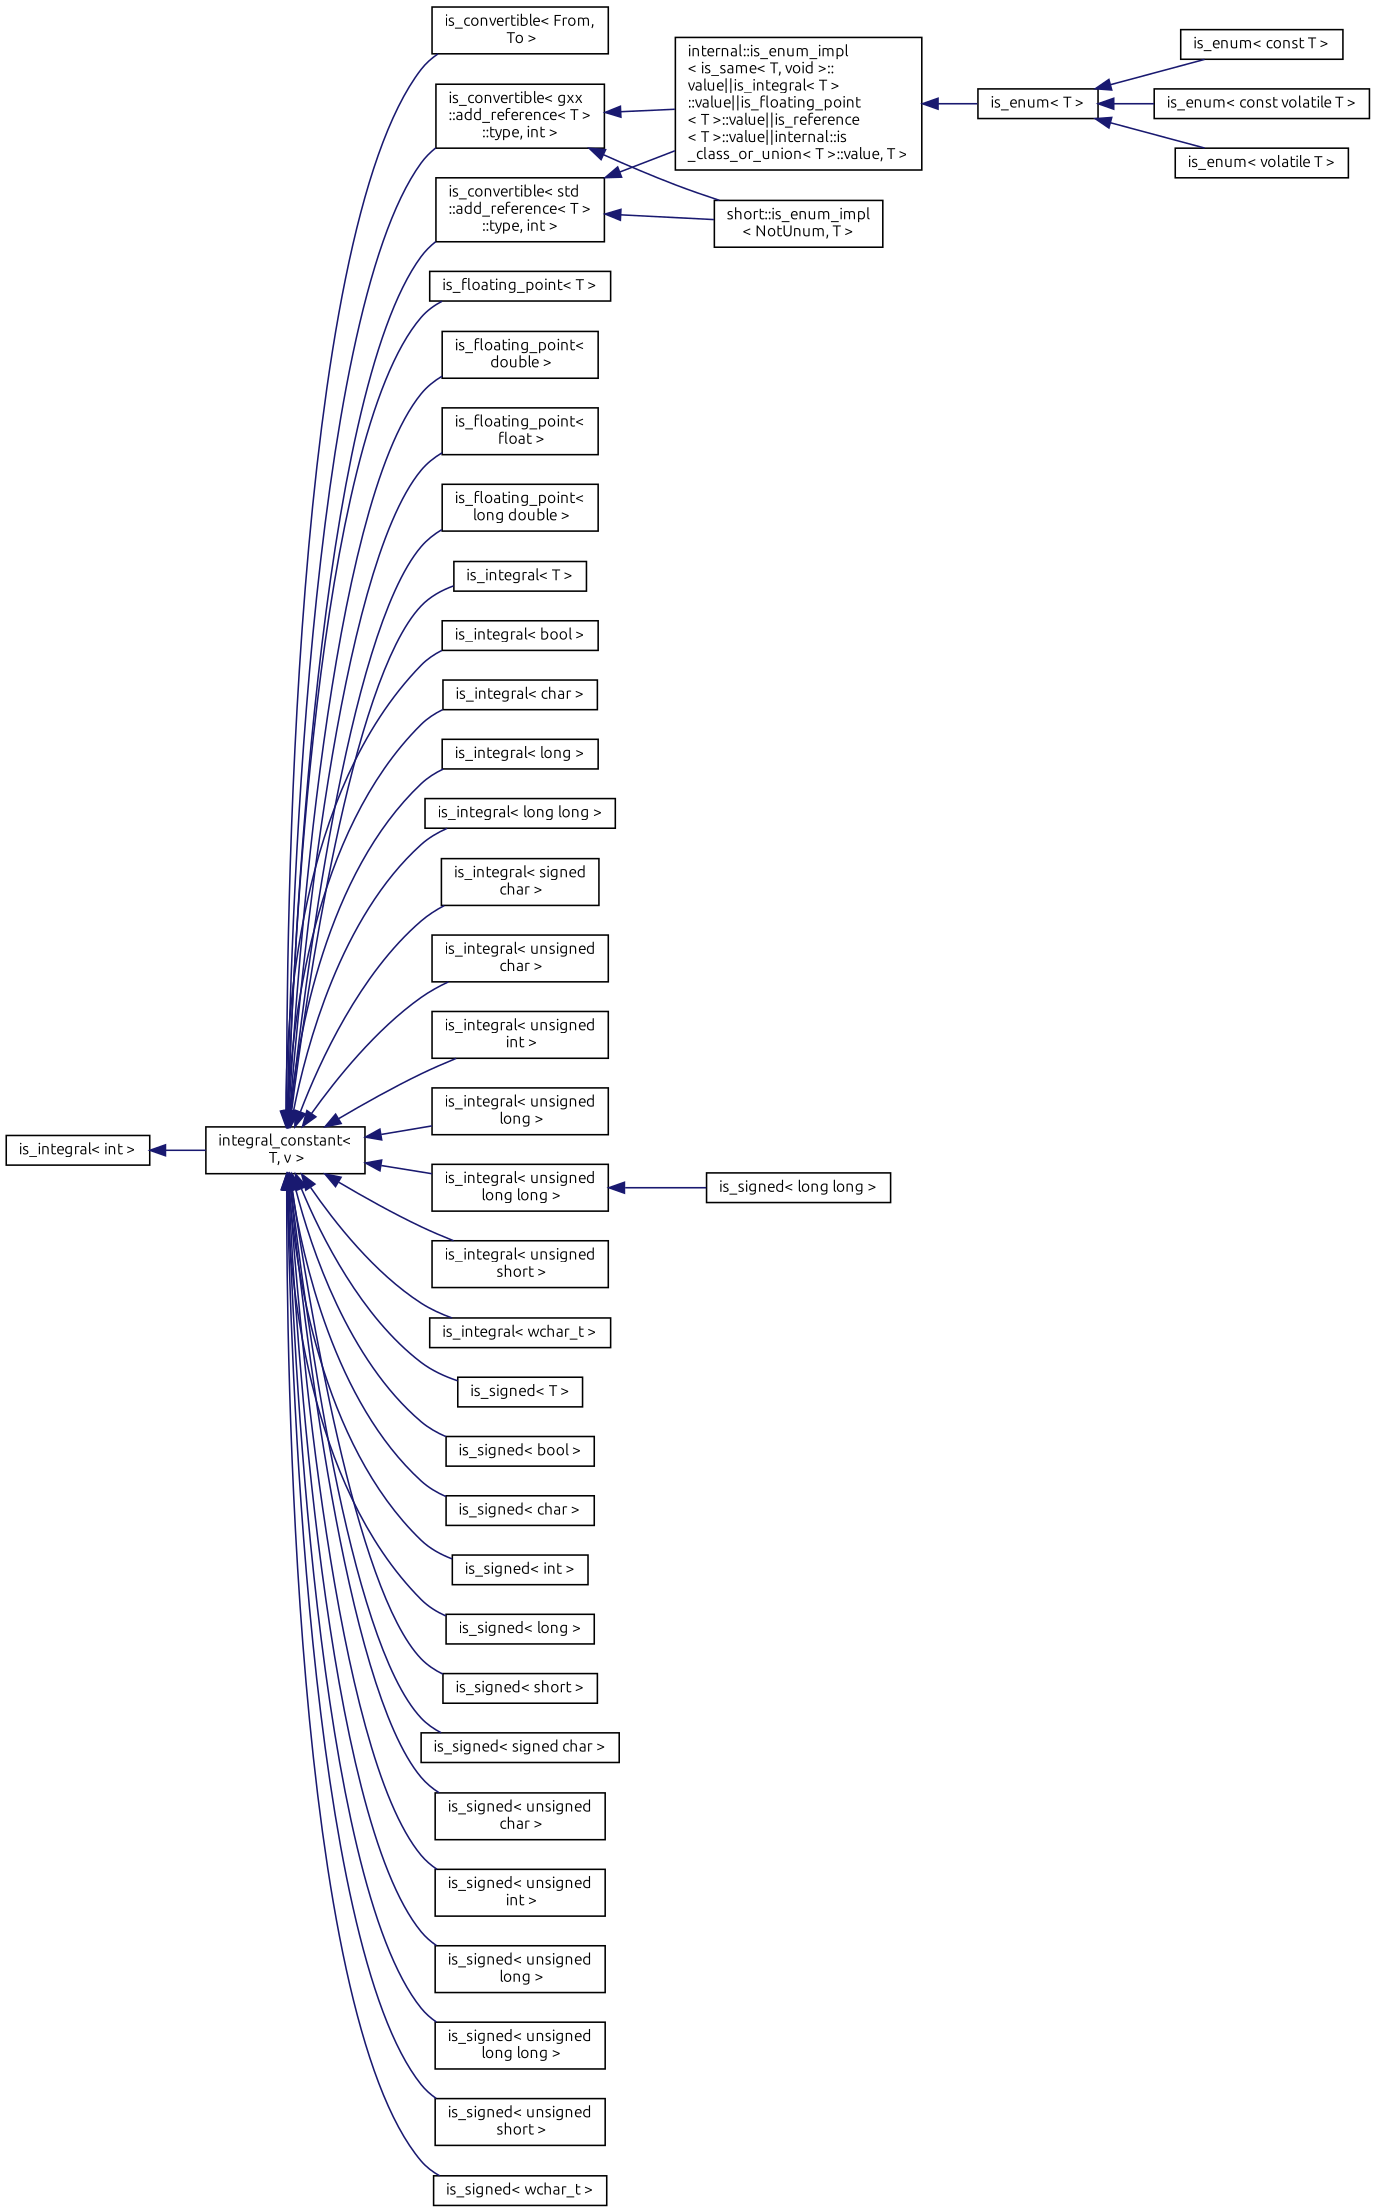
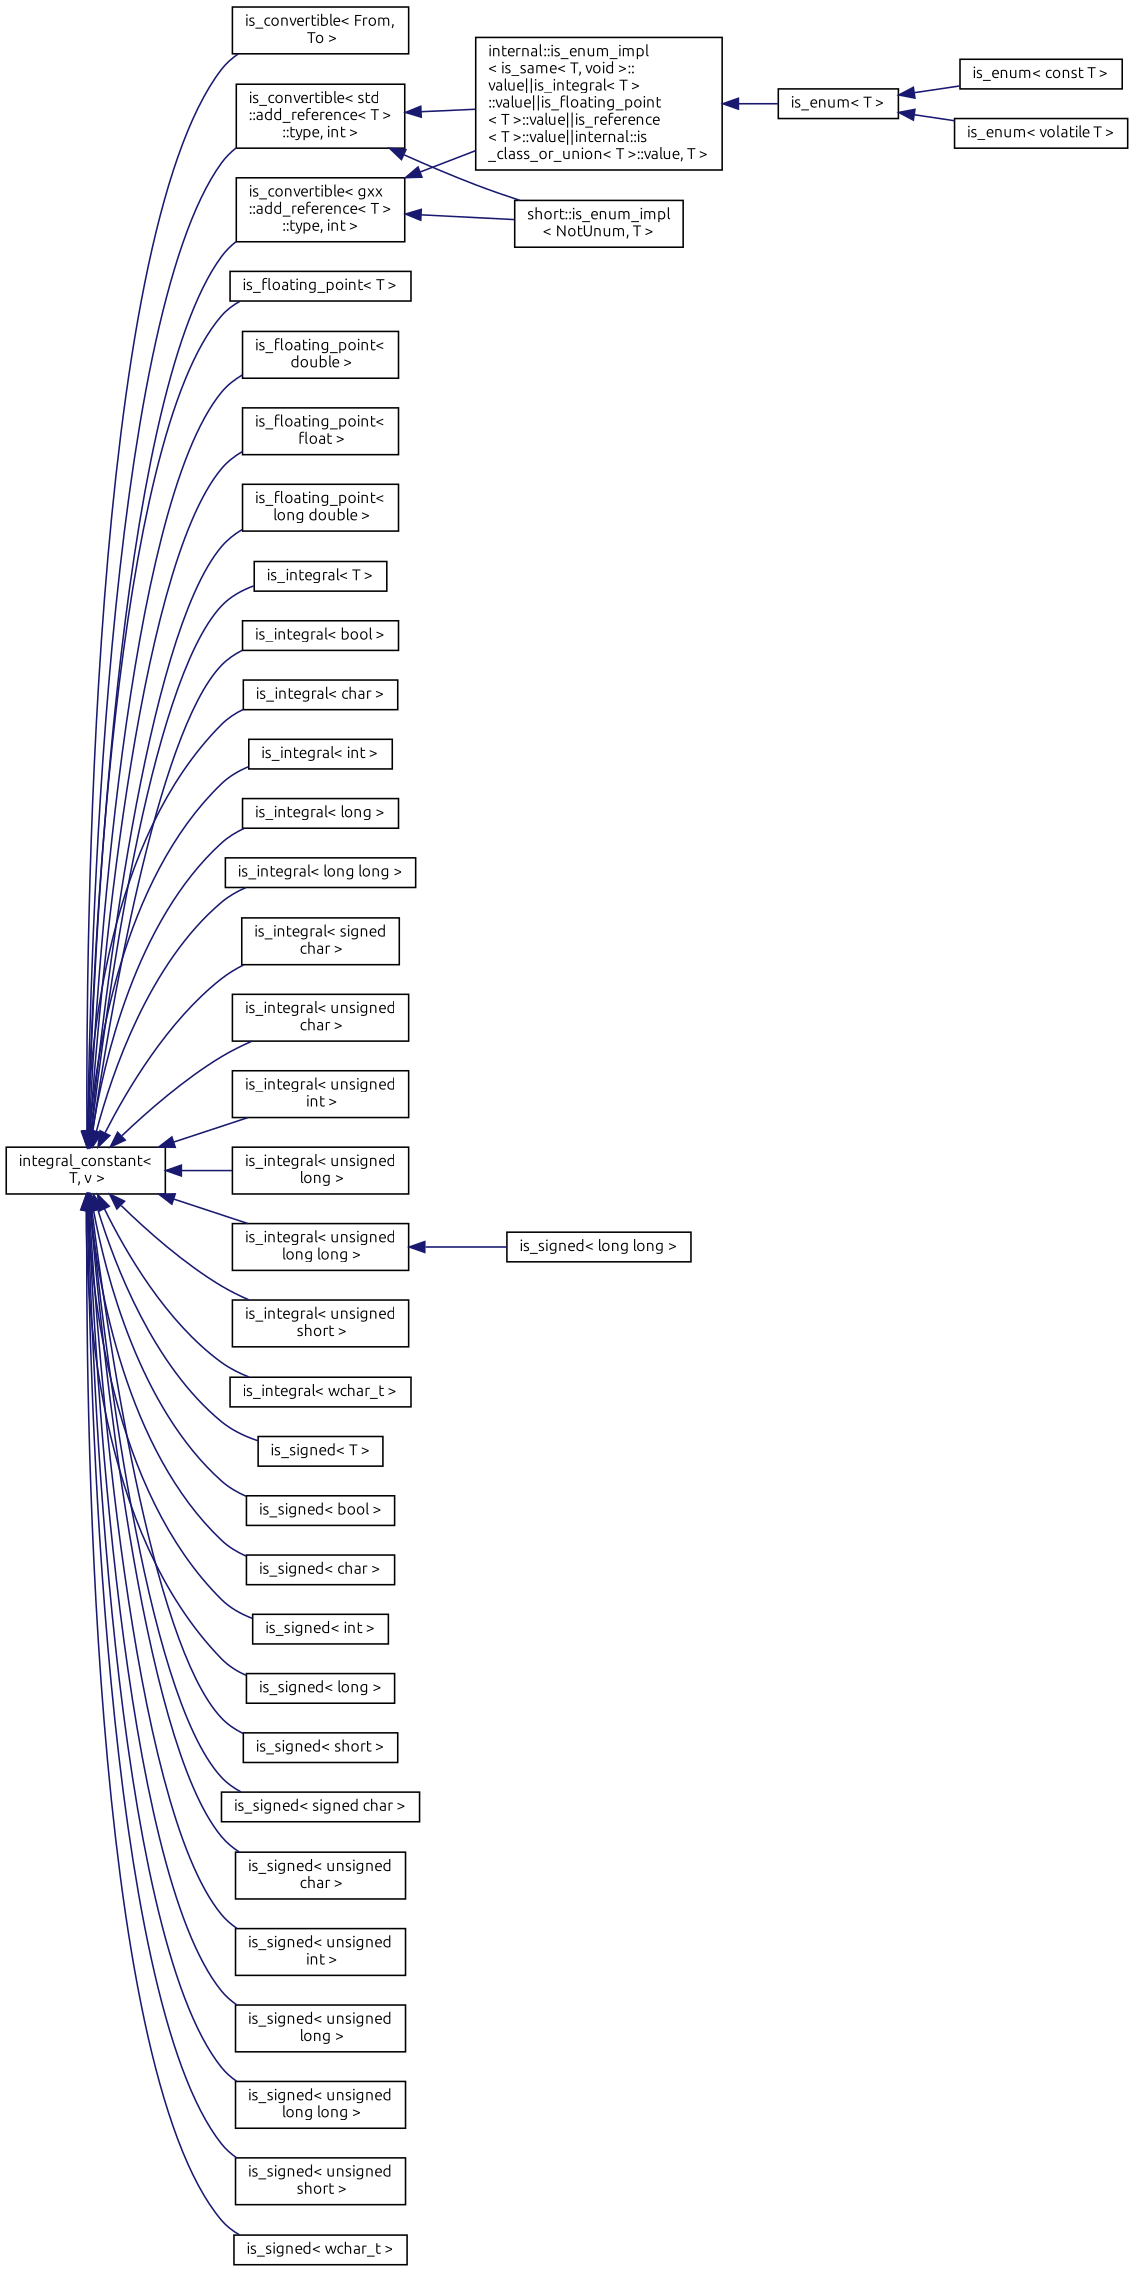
(1262, 104) -> none
(186, 1150) -> (148, 893)
